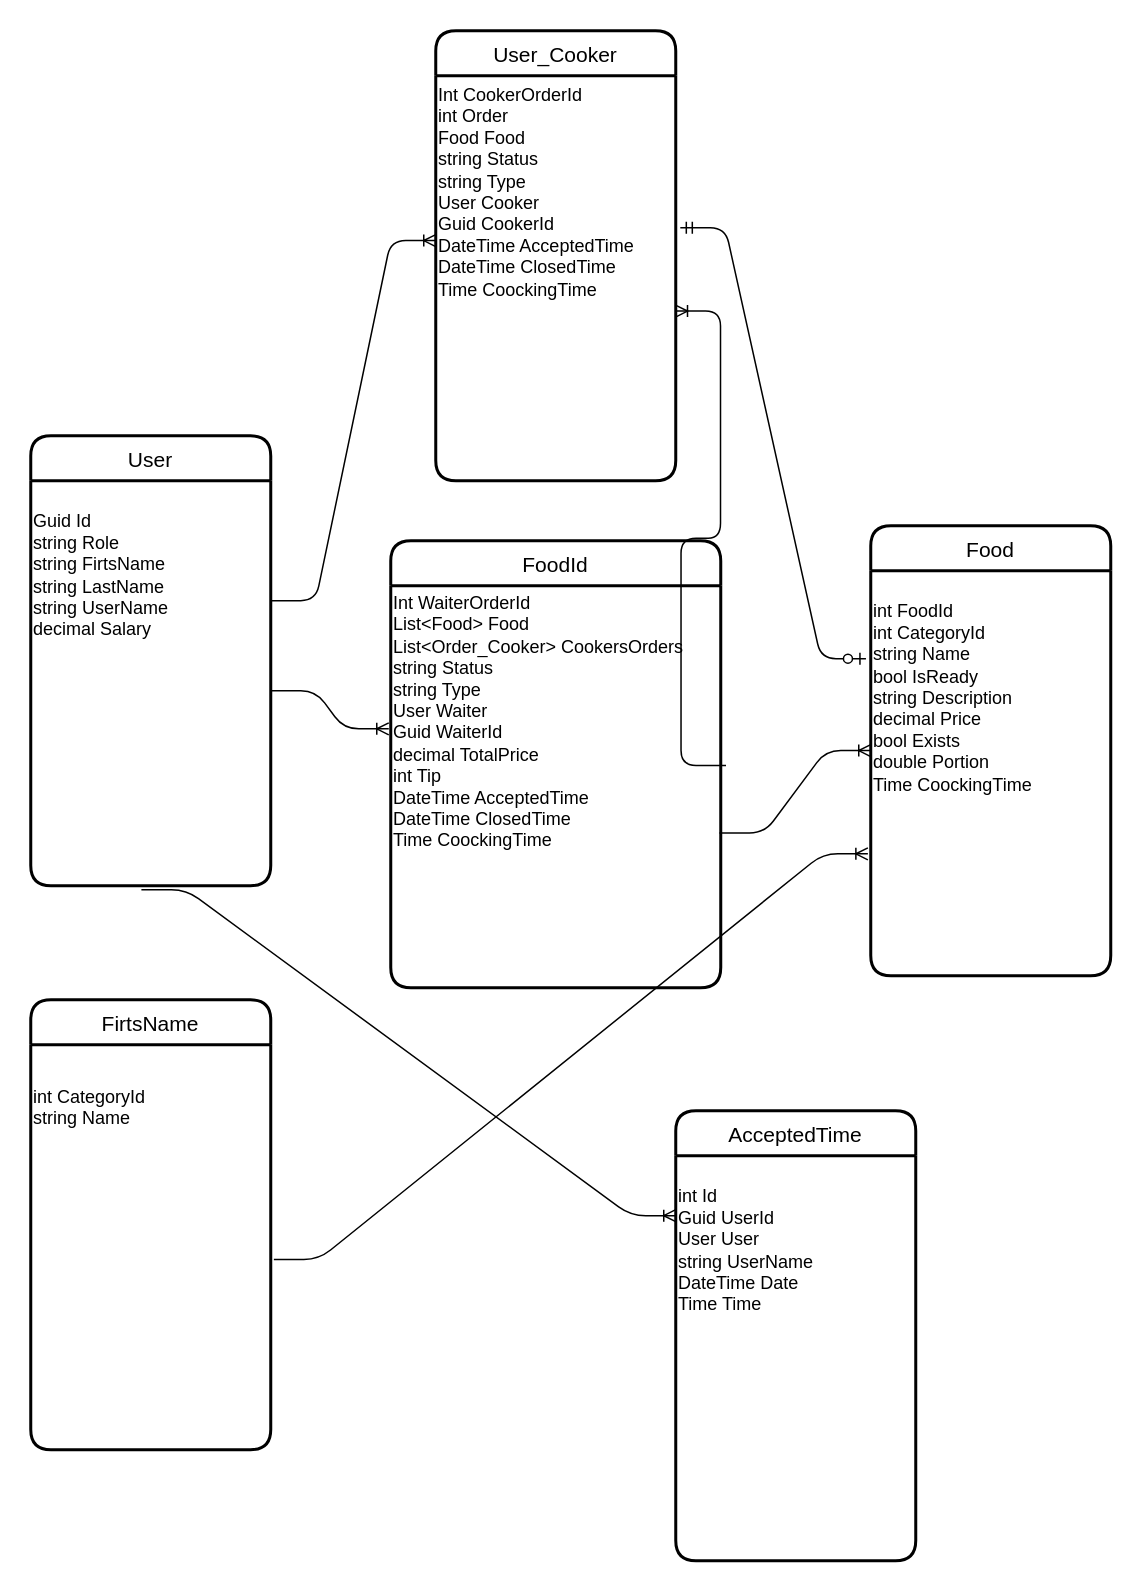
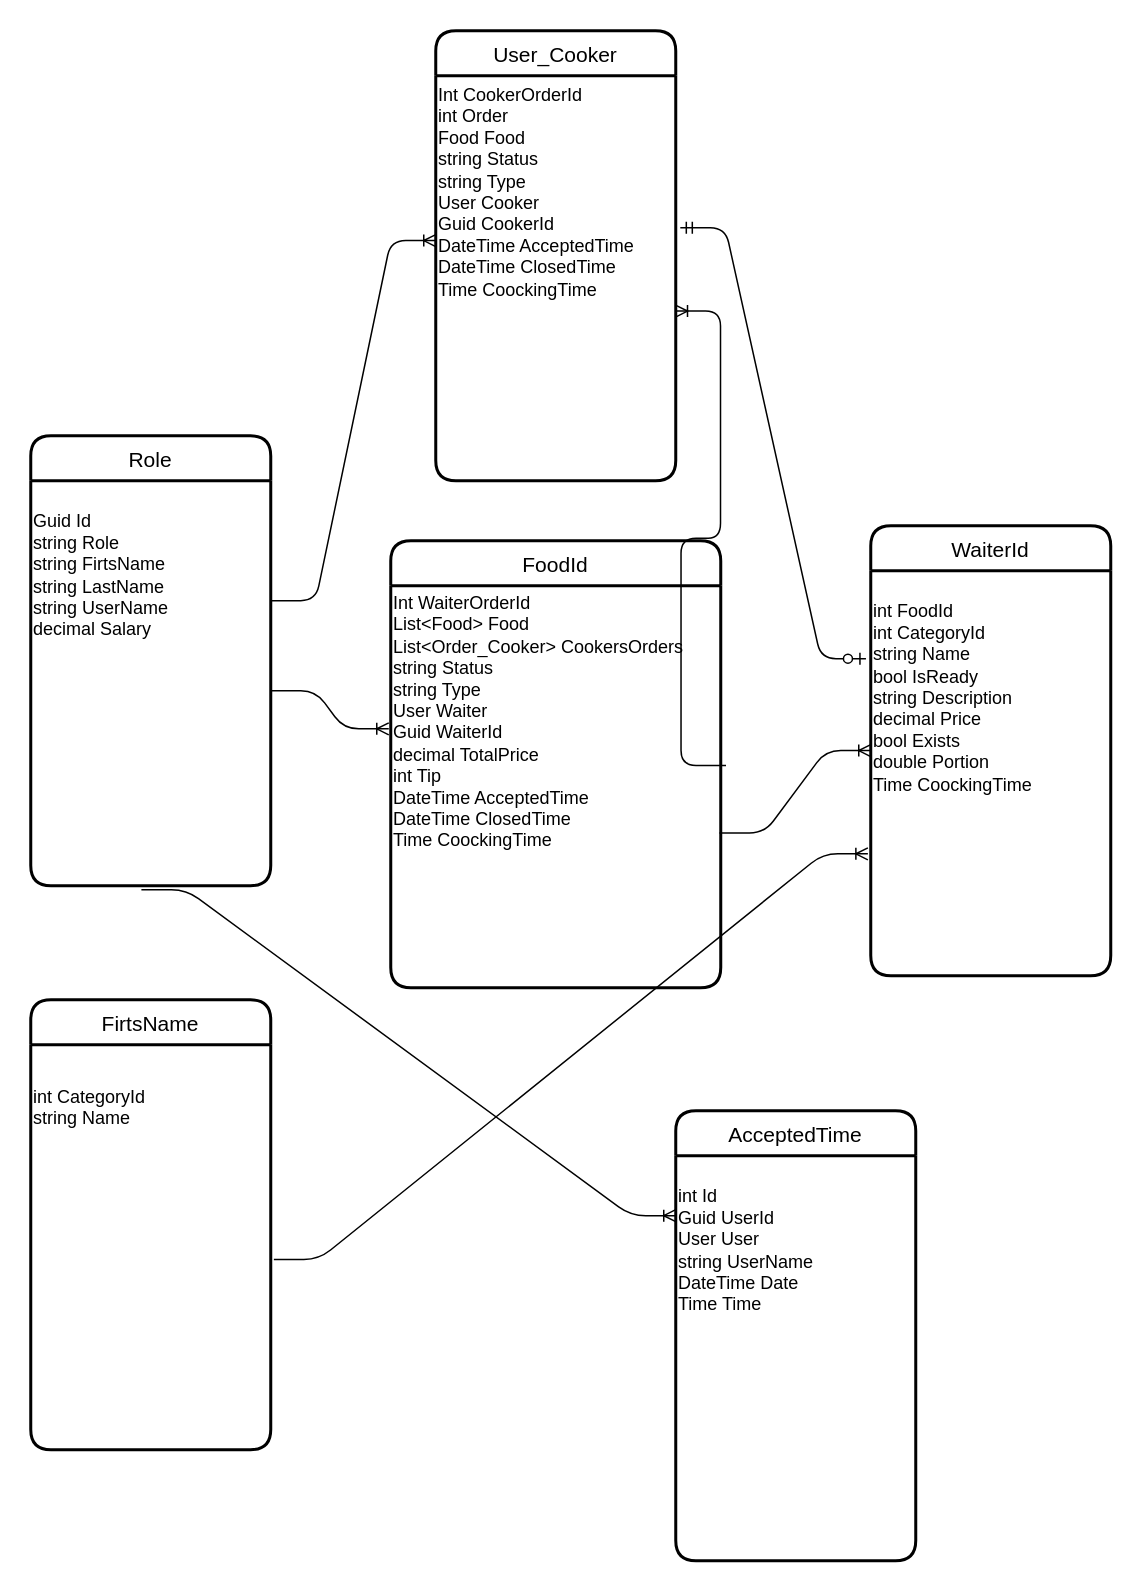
(150, 460) -> (150, 460)
(990, 550) -> (990, 550)
